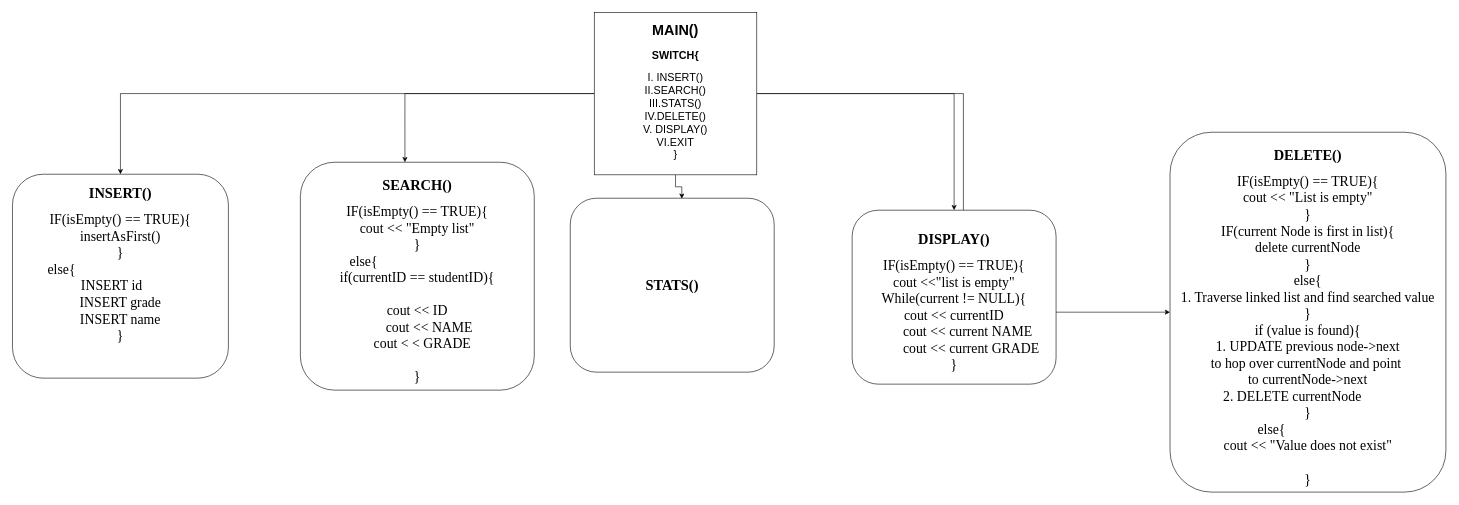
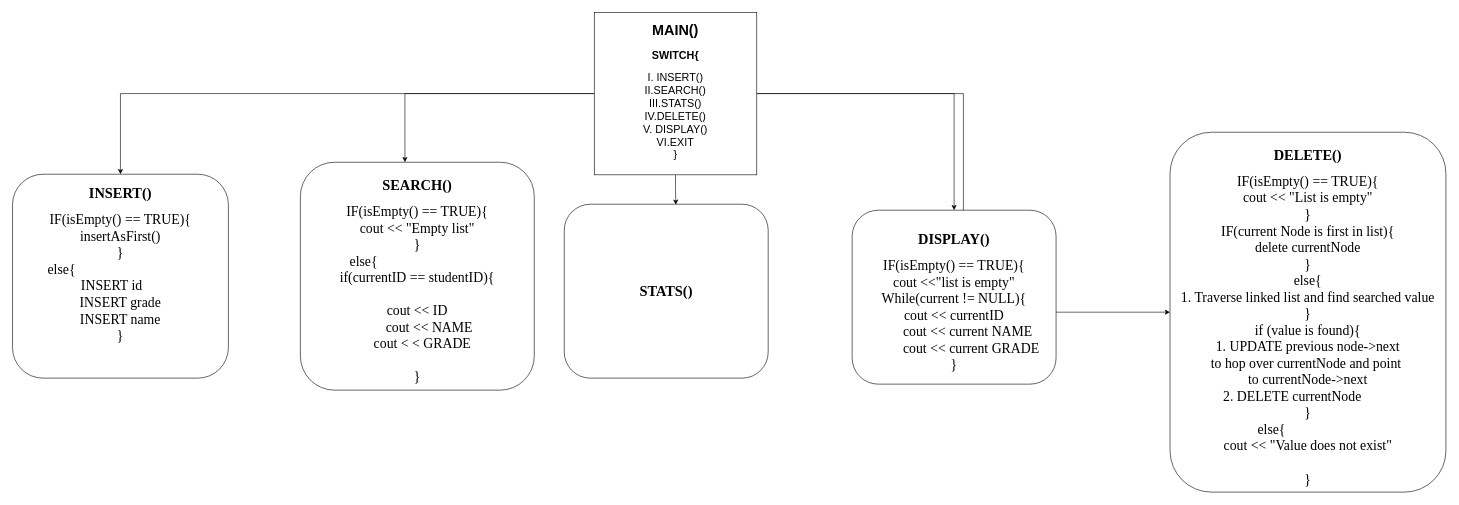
(672, 285) -> (666, 291)
